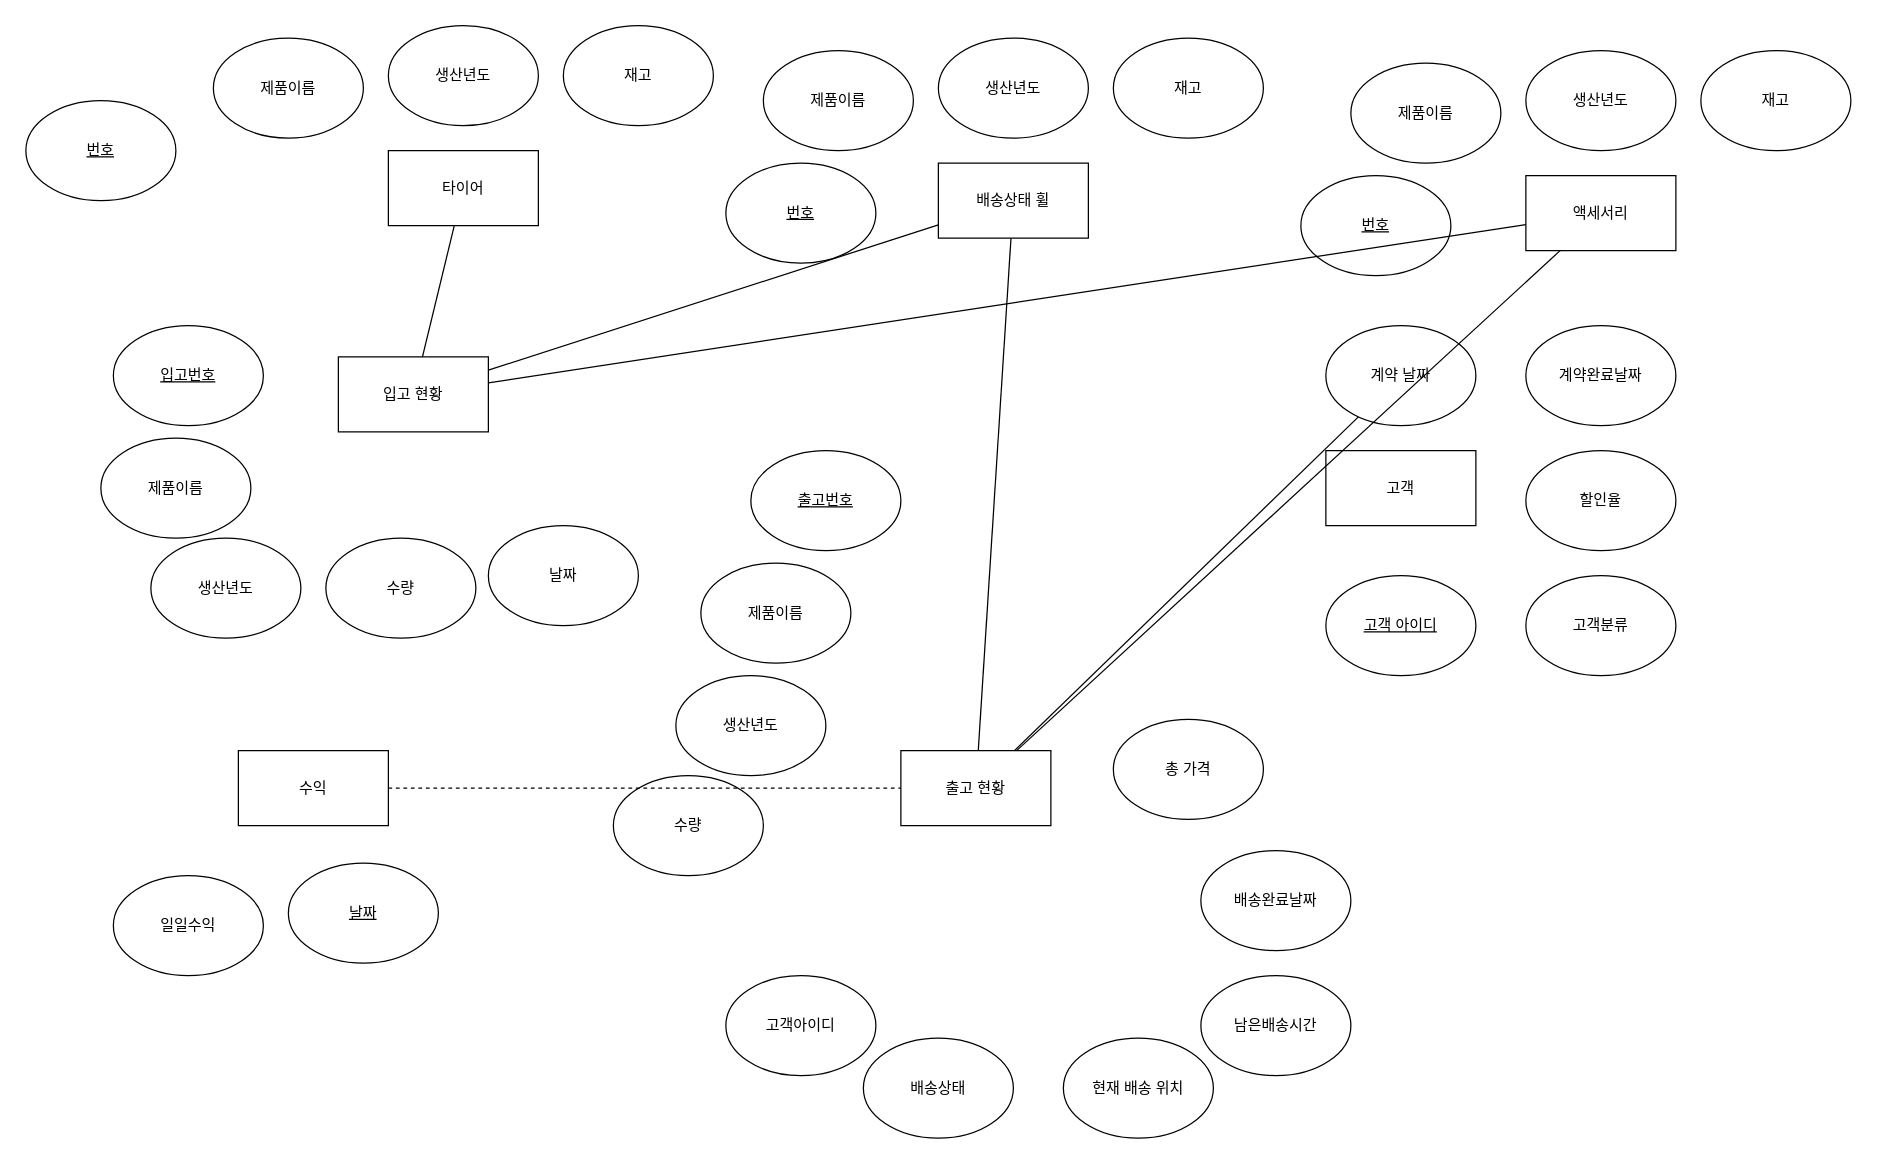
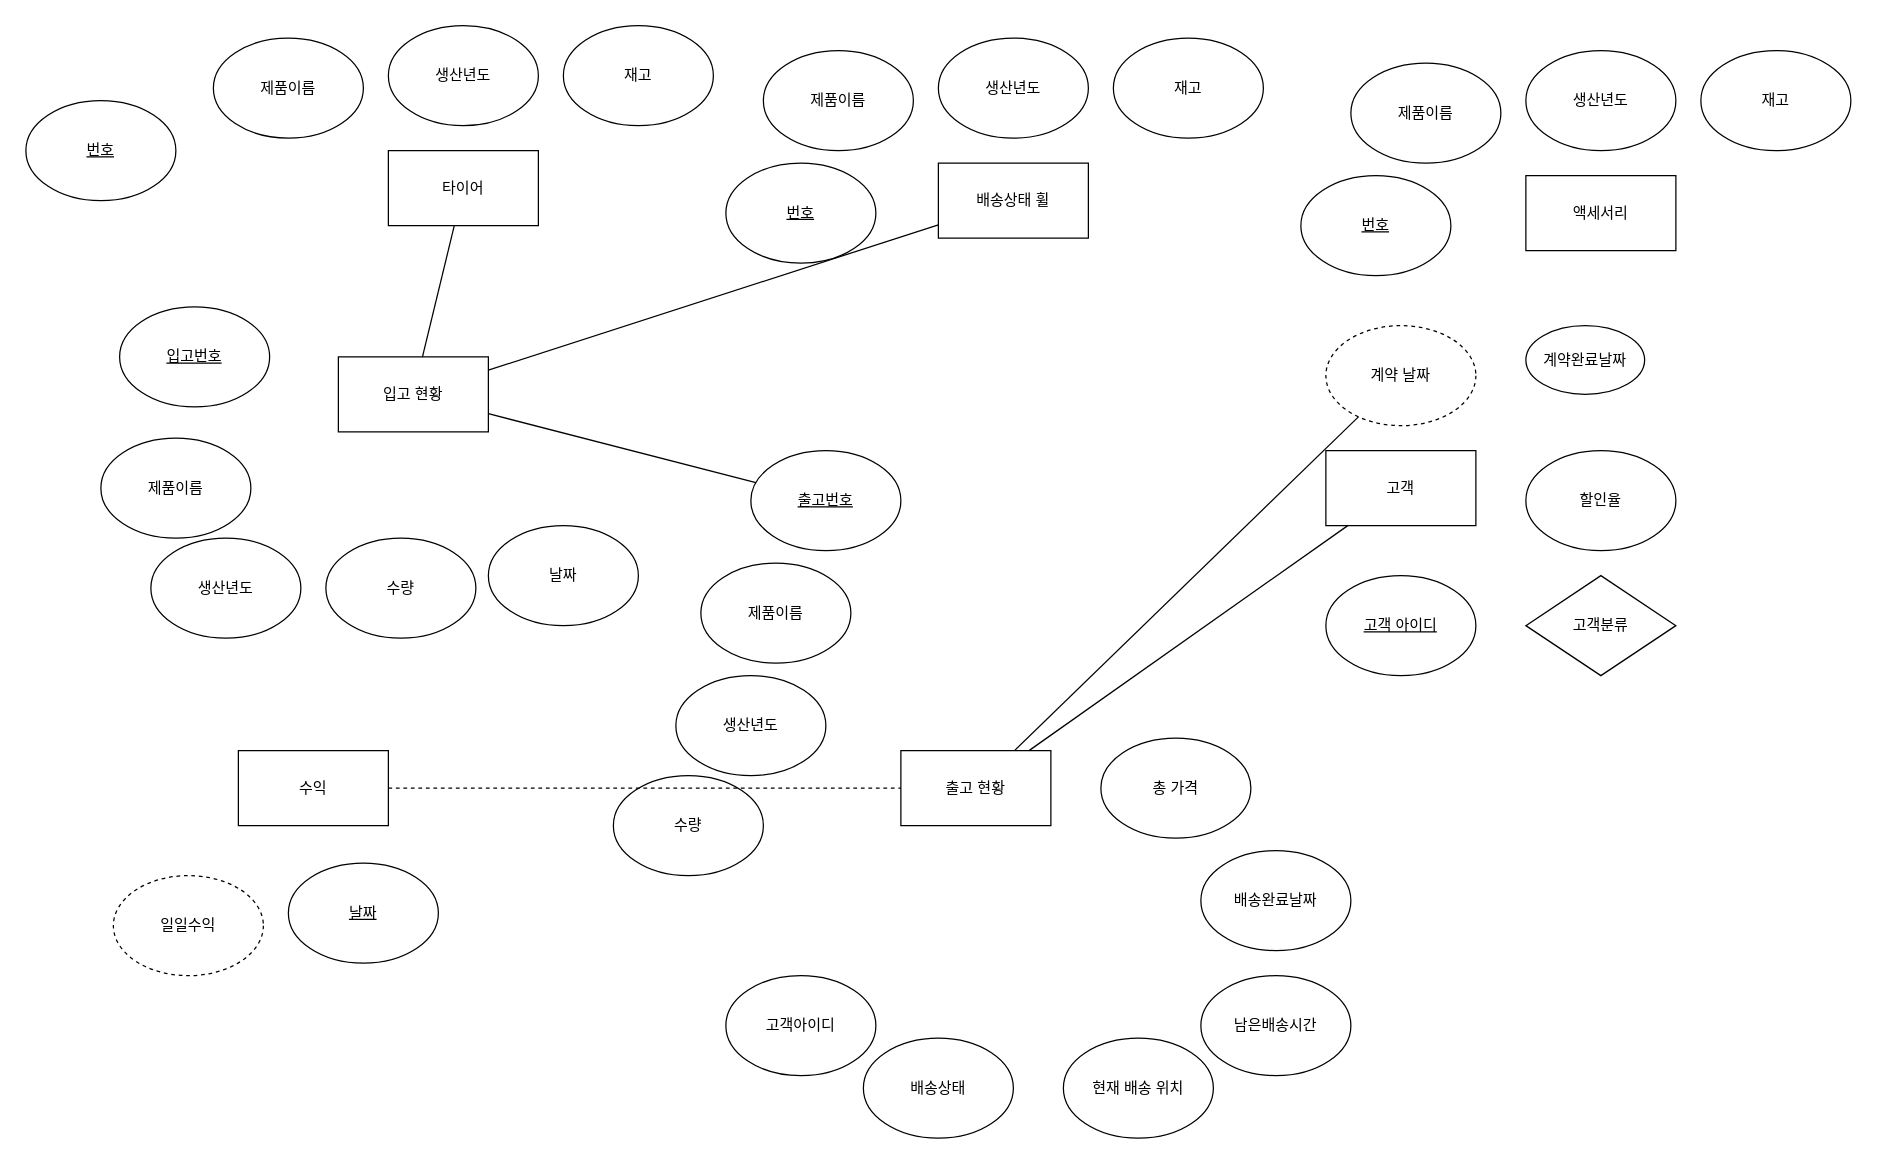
(1008, 304) -> (622, 448)
(188, 376) -> (194, 357)
(1401, 376) -> (1401, 376)
(1601, 376) -> (1585, 360)
(994, 495) -> (1188, 638)
(1288, 501) -> none
(1601, 626) -> (1601, 626)
(1188, 769) -> (1176, 788)
(188, 926) -> (188, 926)
